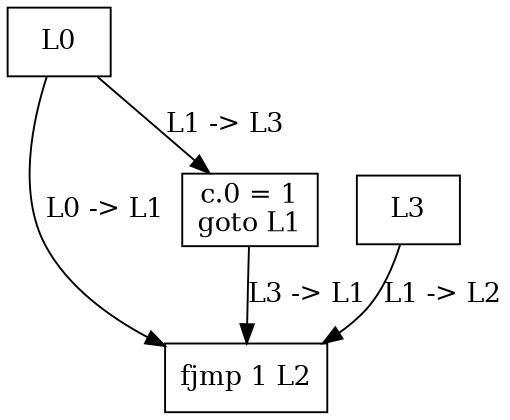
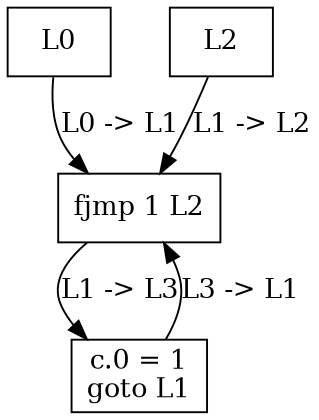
(146, 119) -> (59, 281)
(408, 210) -> (221, 42)
